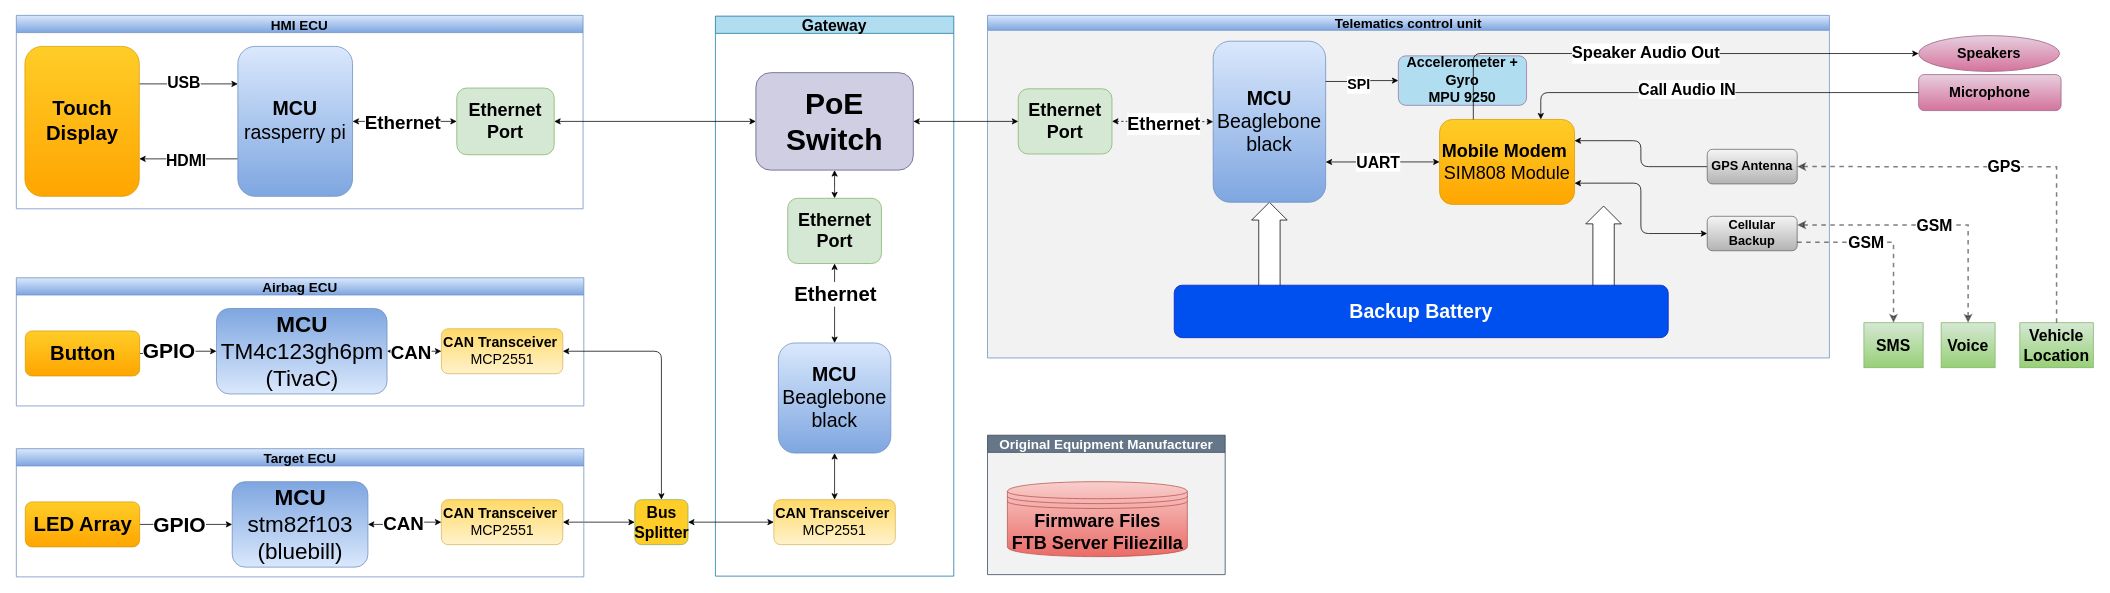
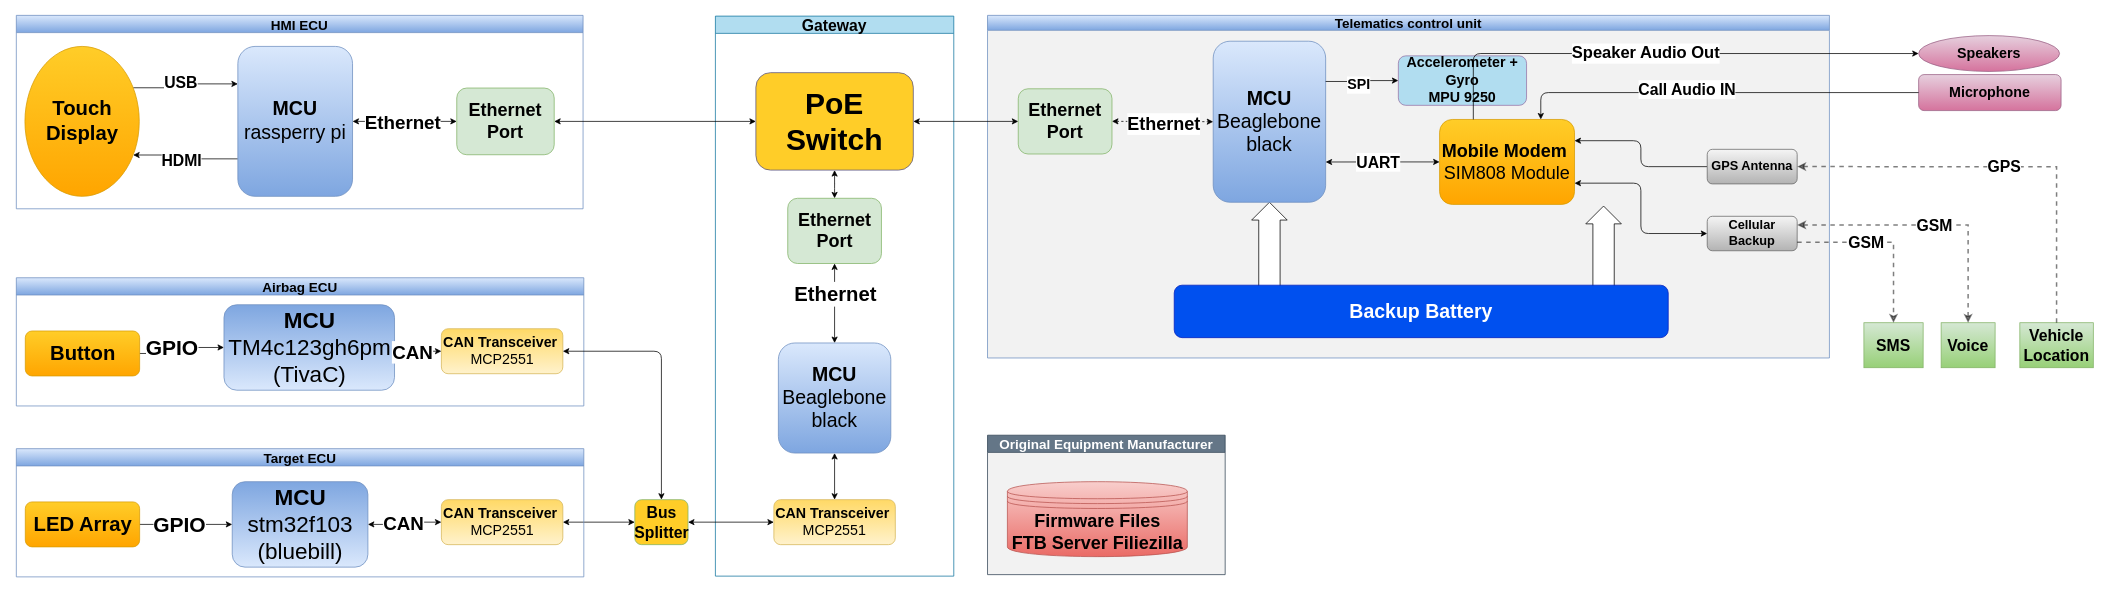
(82, 121) -> (82, 121)
(834, 121) -> (834, 121)
(301, 351) -> (309, 348)
(300, 525) -> (300, 525)
